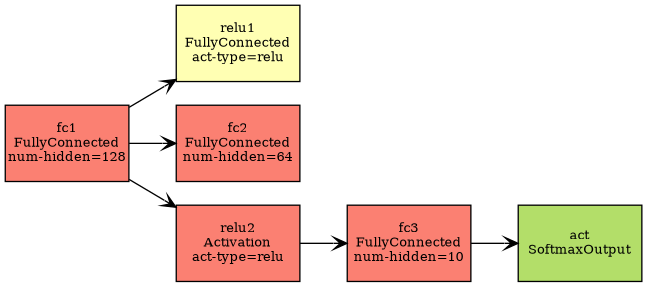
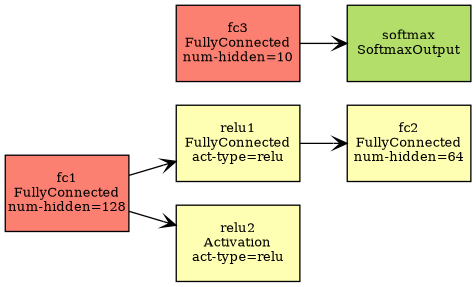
(146, 143) -> (317, 143)
(238, 143) -> (409, 143)
(238, 243) -> (238, 243)
(317, 243) -> none
(580, 243) -> (409, 43)
